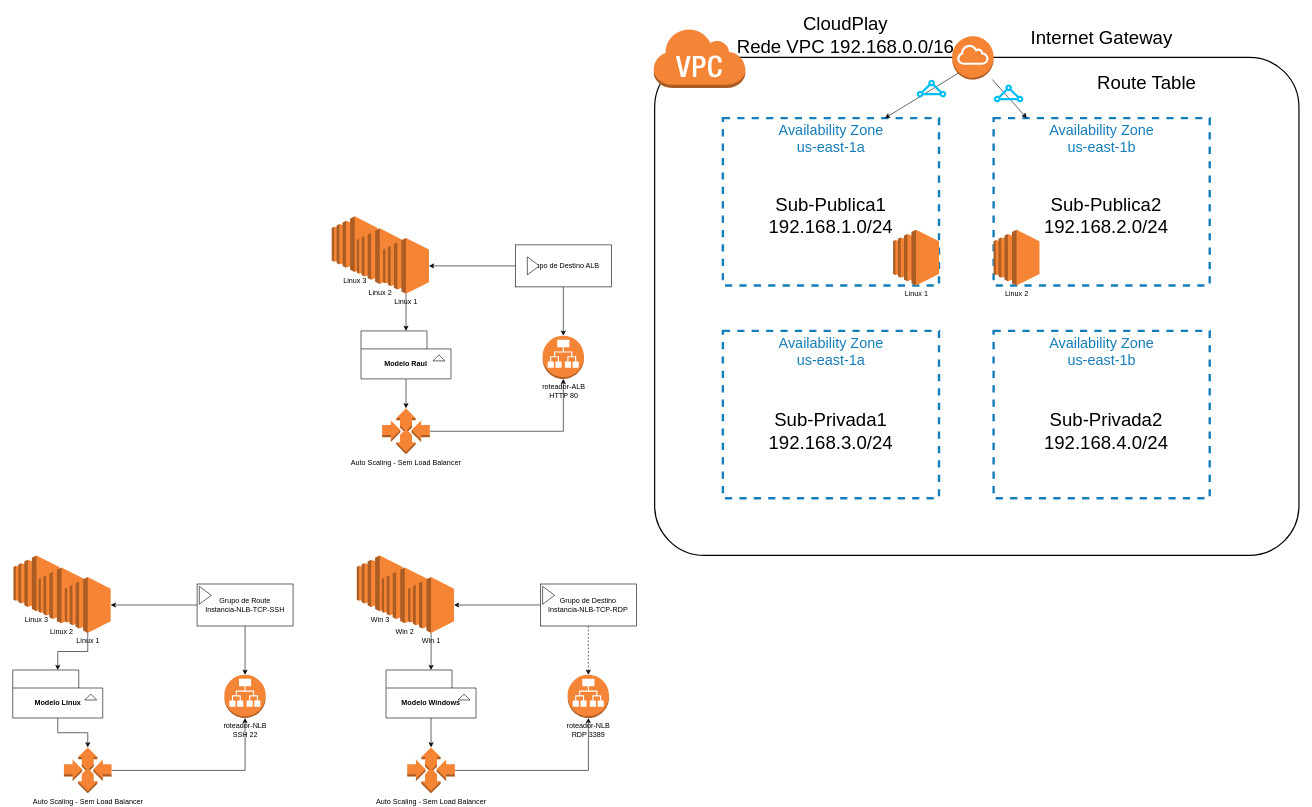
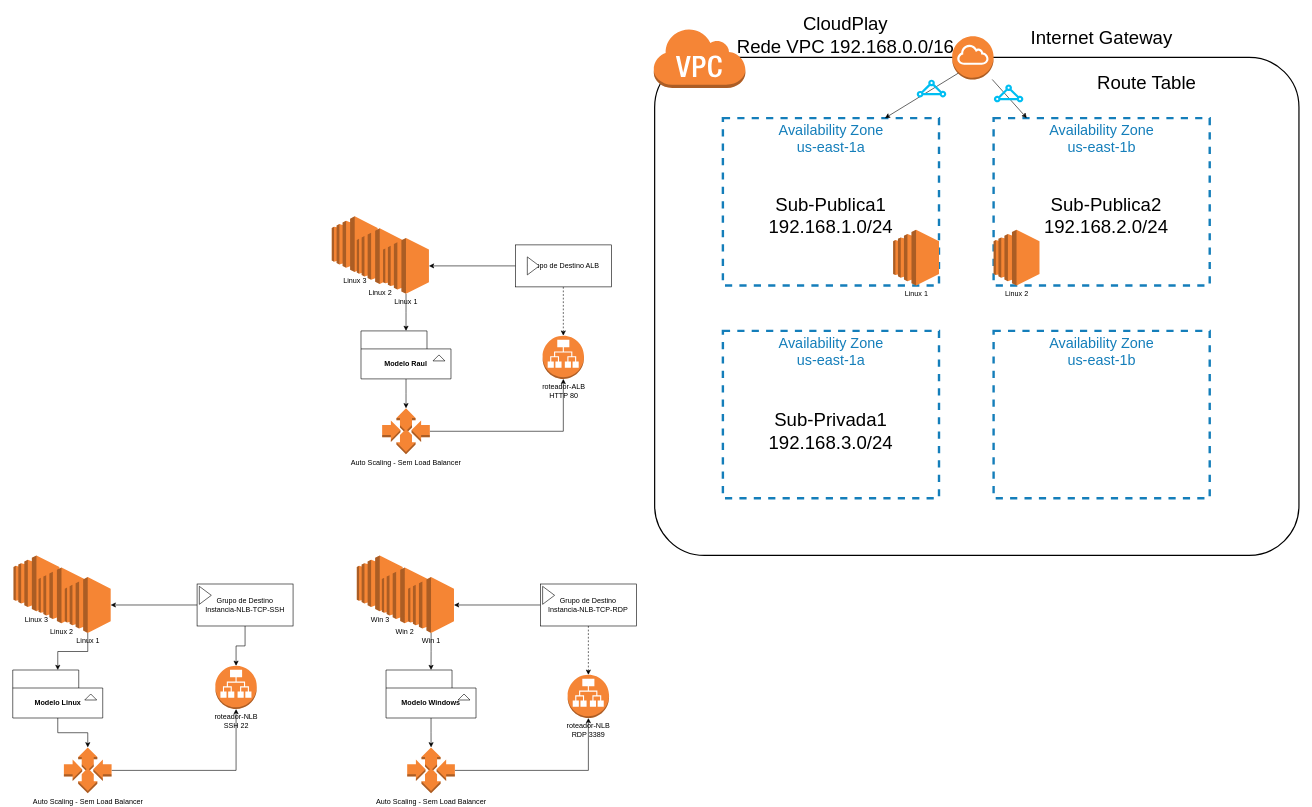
(563, 309) -> (563, 309)
(1106, 431) -> none
(245, 605) -> (245, 605)
(245, 696) -> (236, 687)
